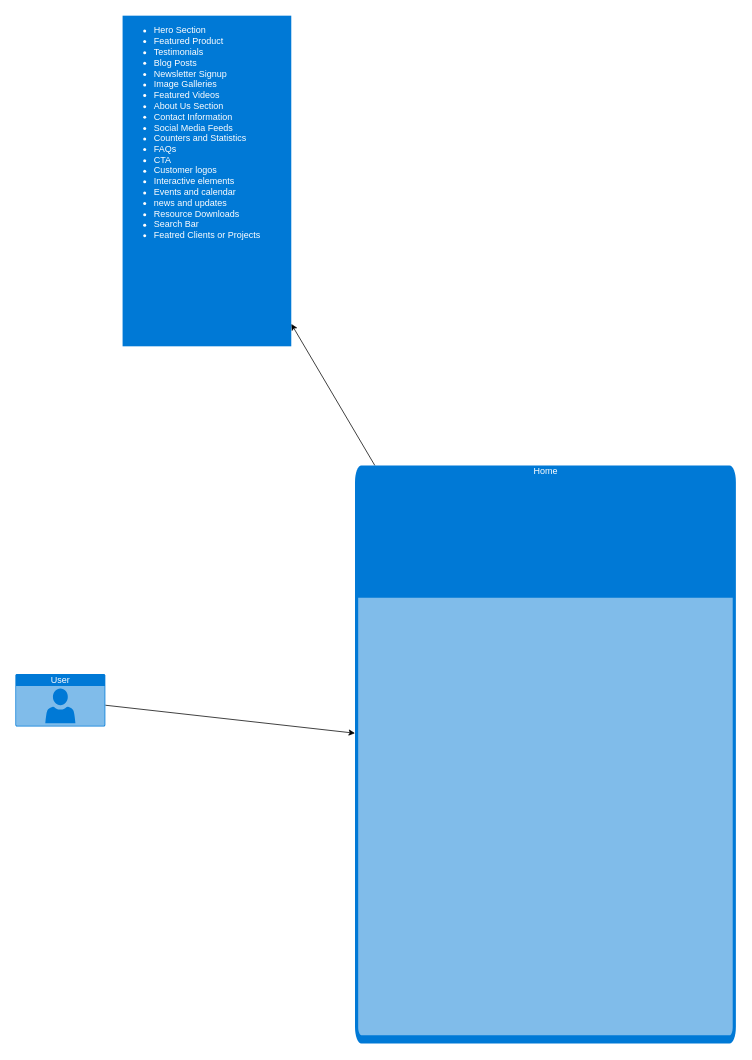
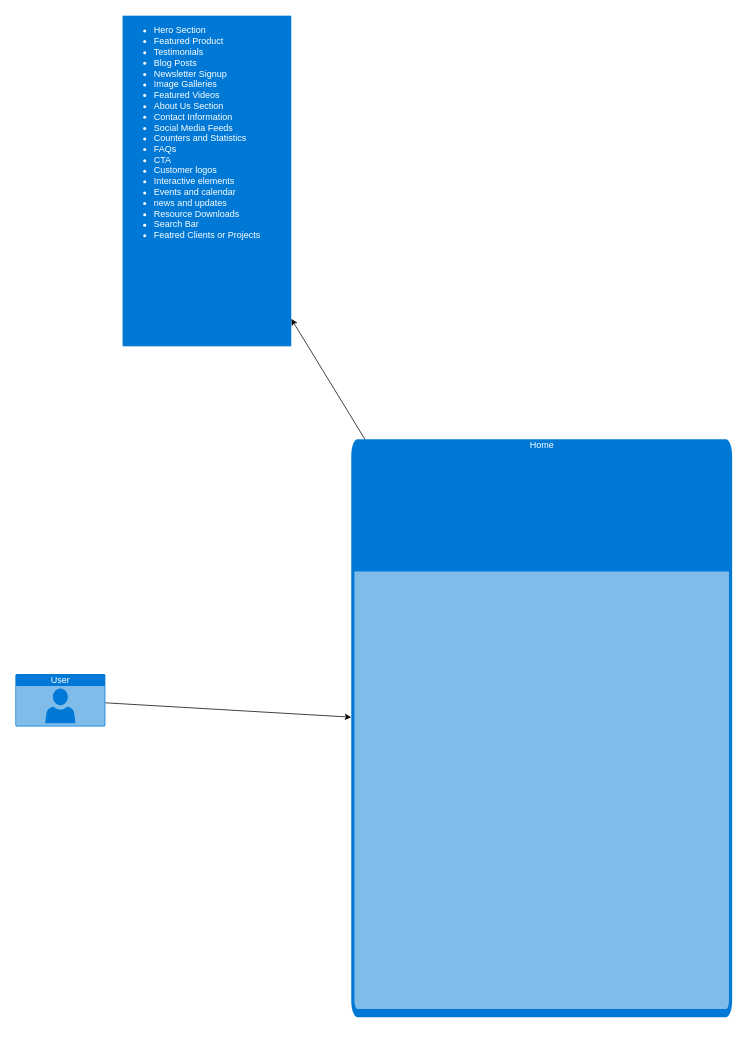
(546, 755) -> (542, 728)
